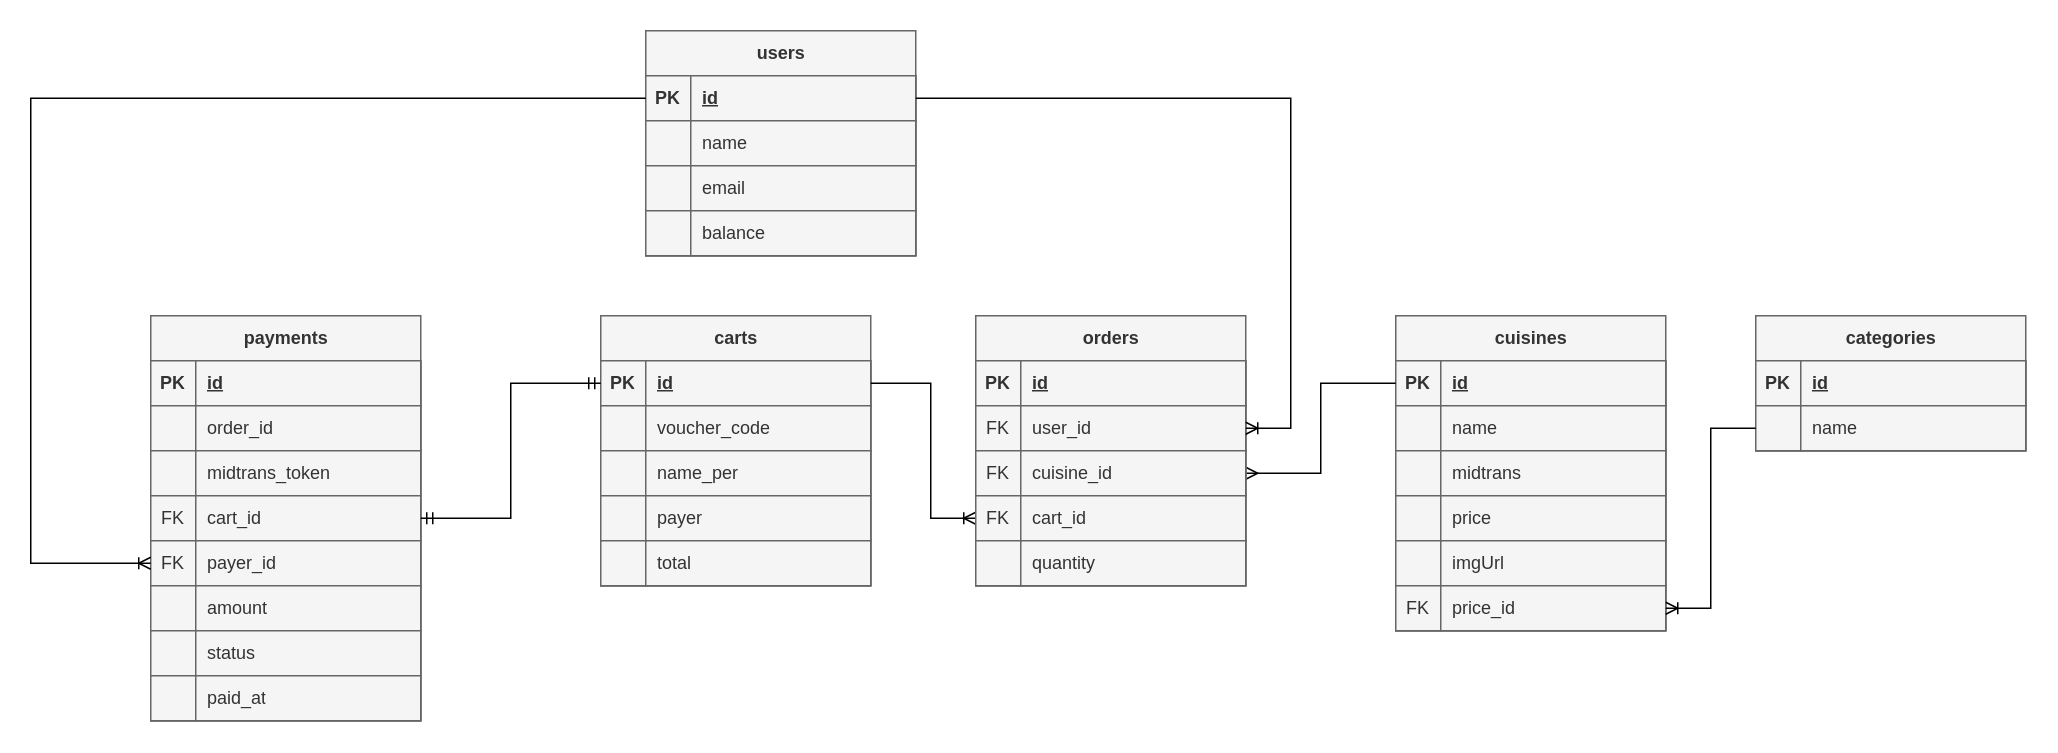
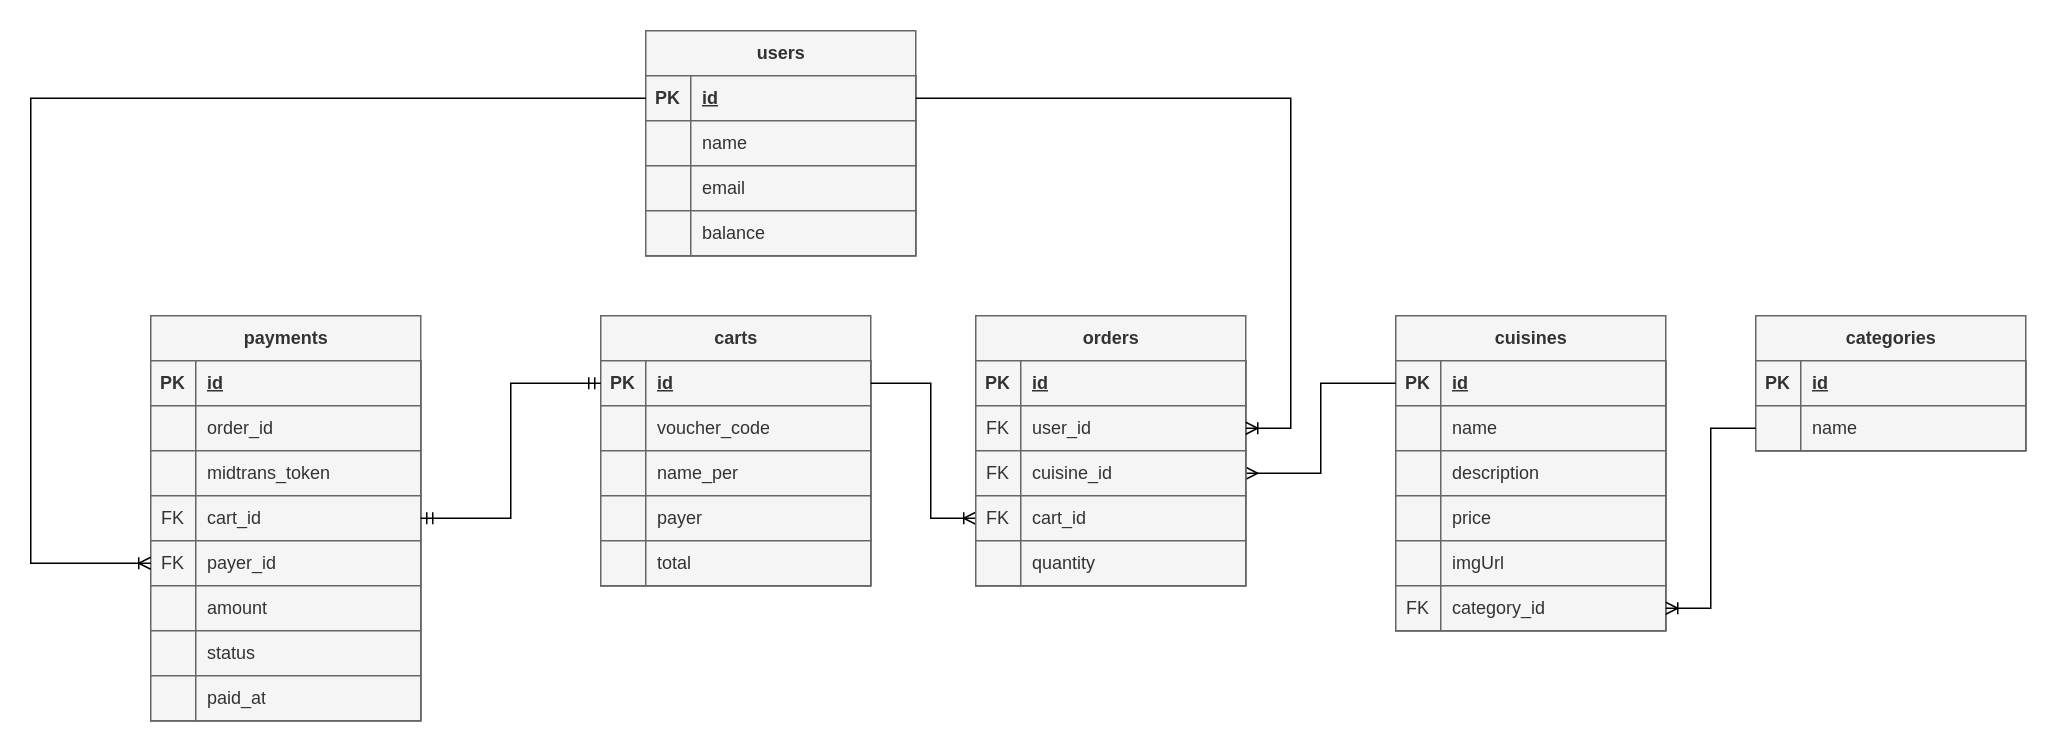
(1491, 473) -> (1504, 473)
(1488, 608) -> (1506, 608)
